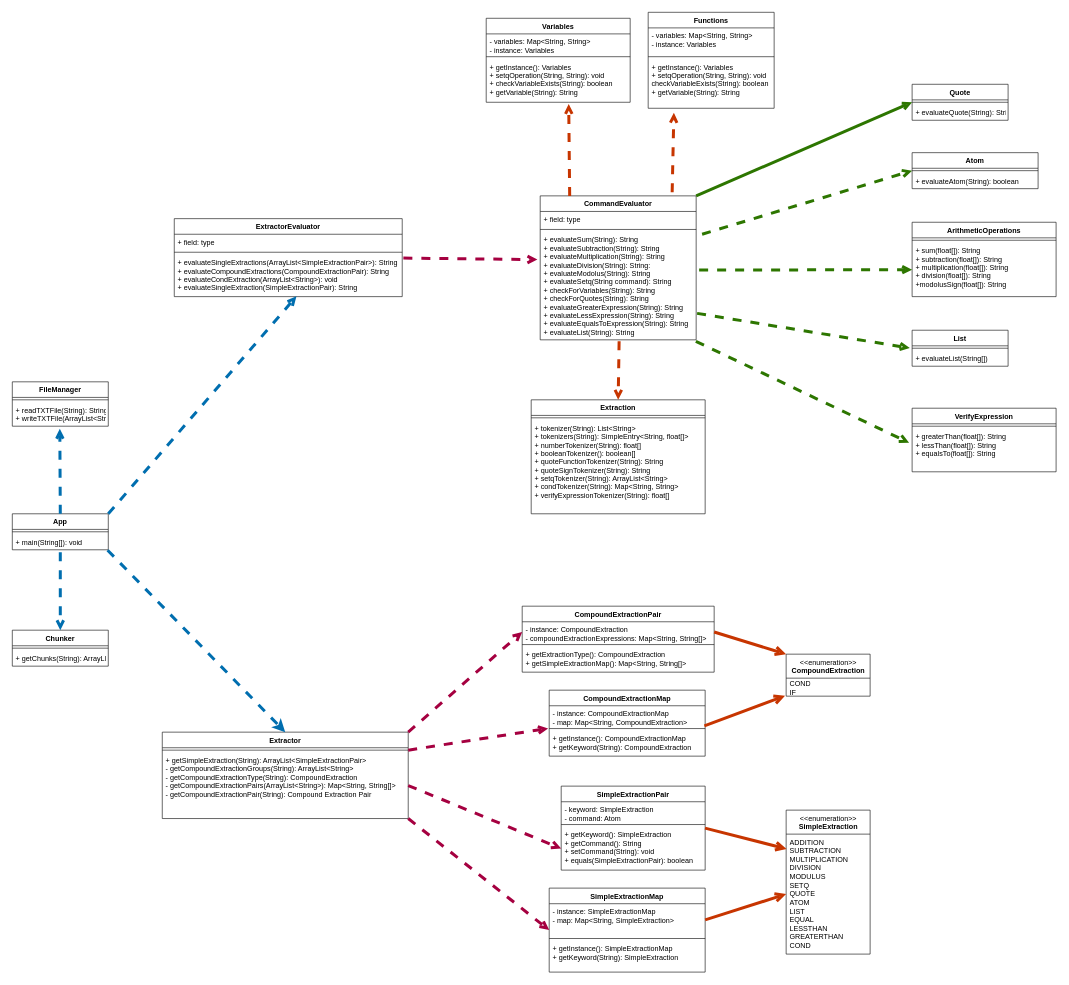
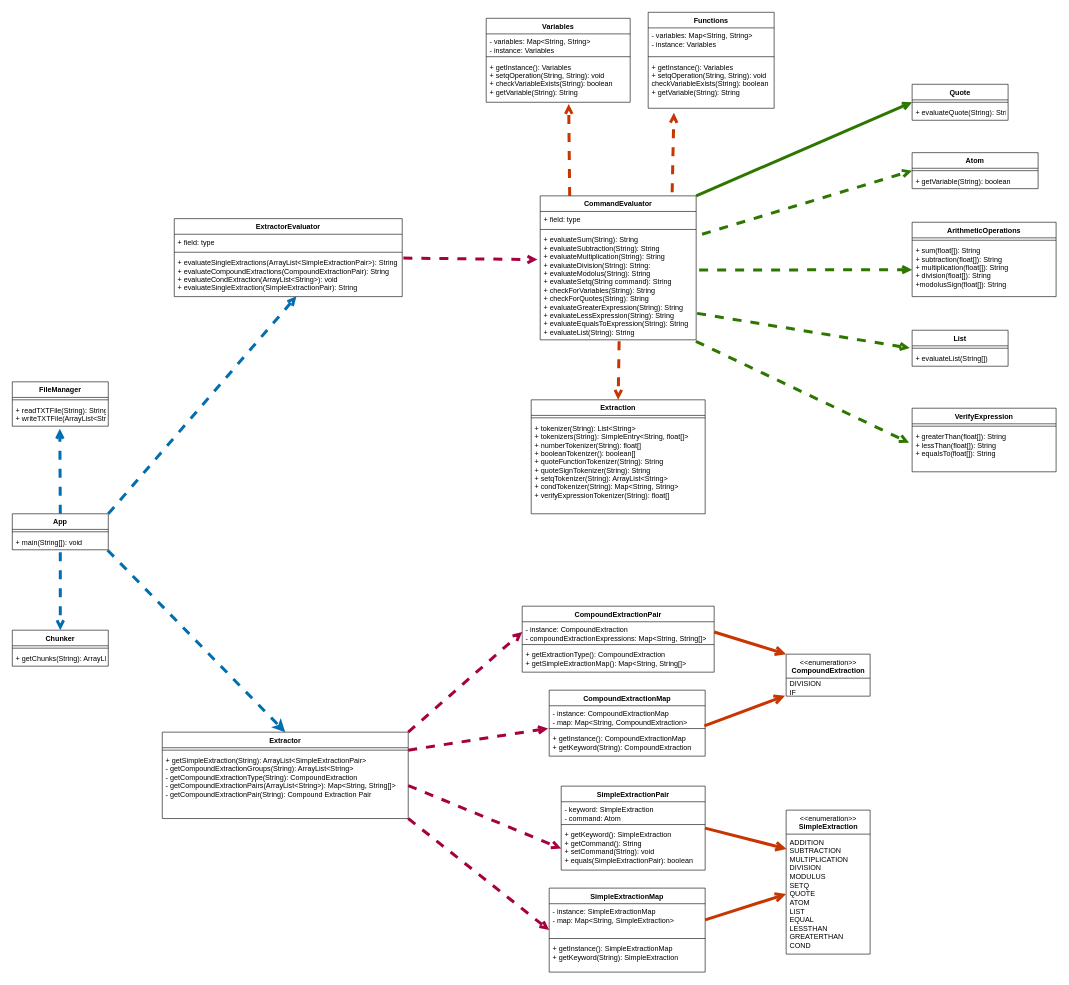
(972, 181) -> (970, 181)
(798, 687) -> (806, 687)
